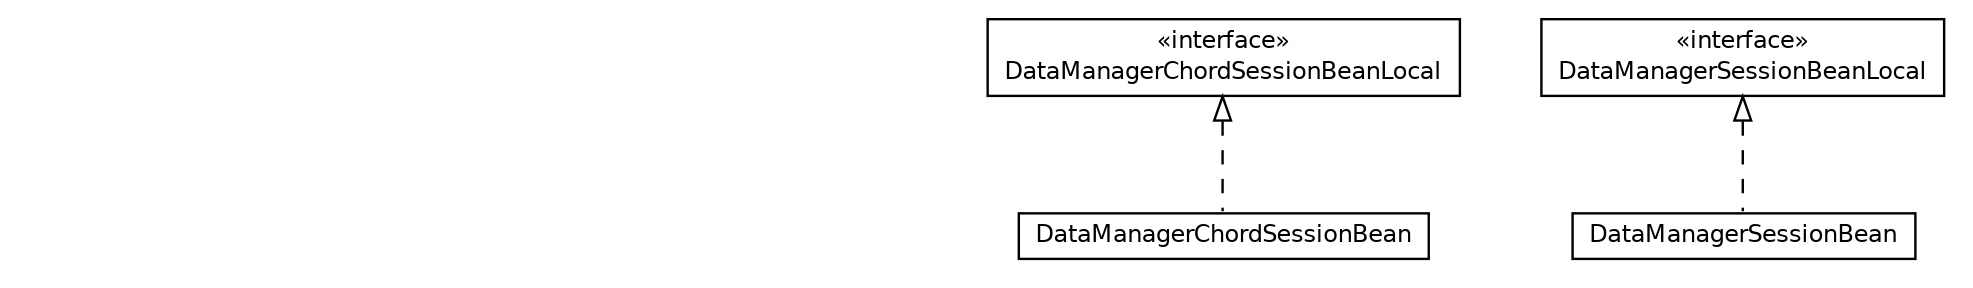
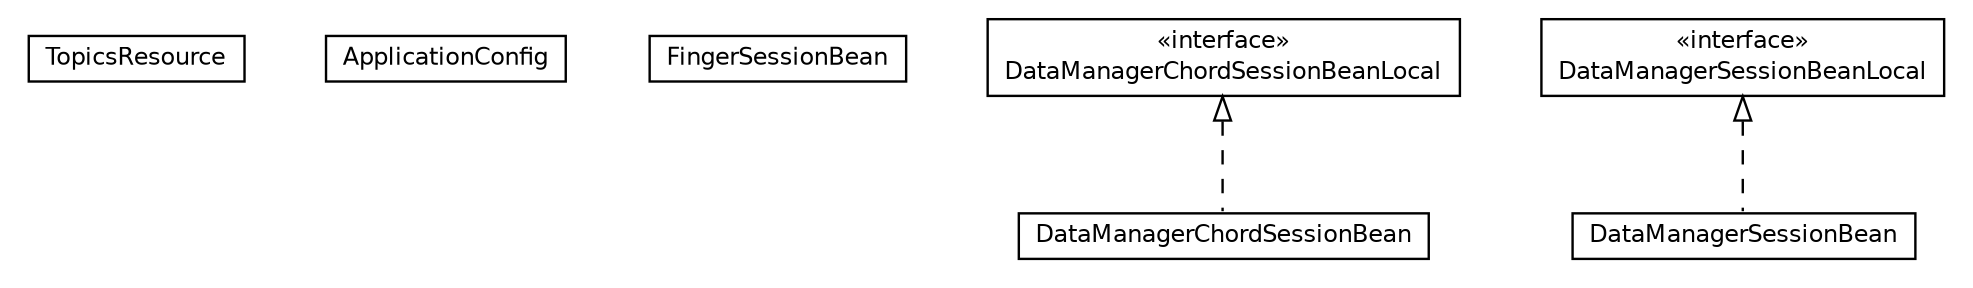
none -> (137, 58)
none -> (446, 58)
none -> (777, 58)
